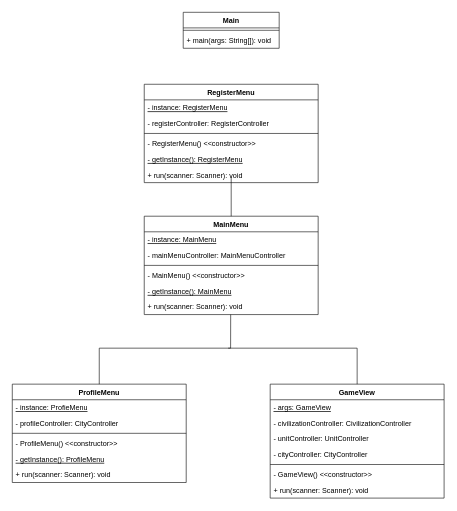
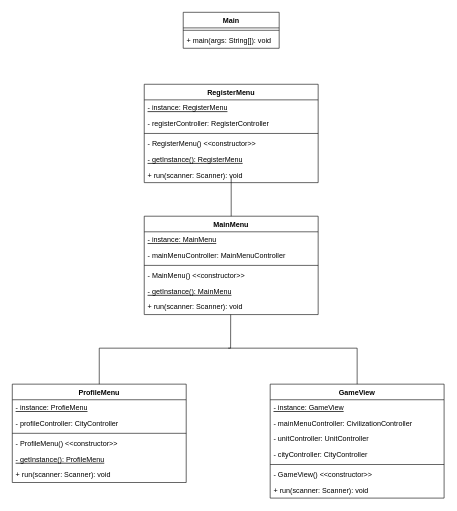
(302, 408) -> (309, 408)
(354, 424) -> (350, 424)
